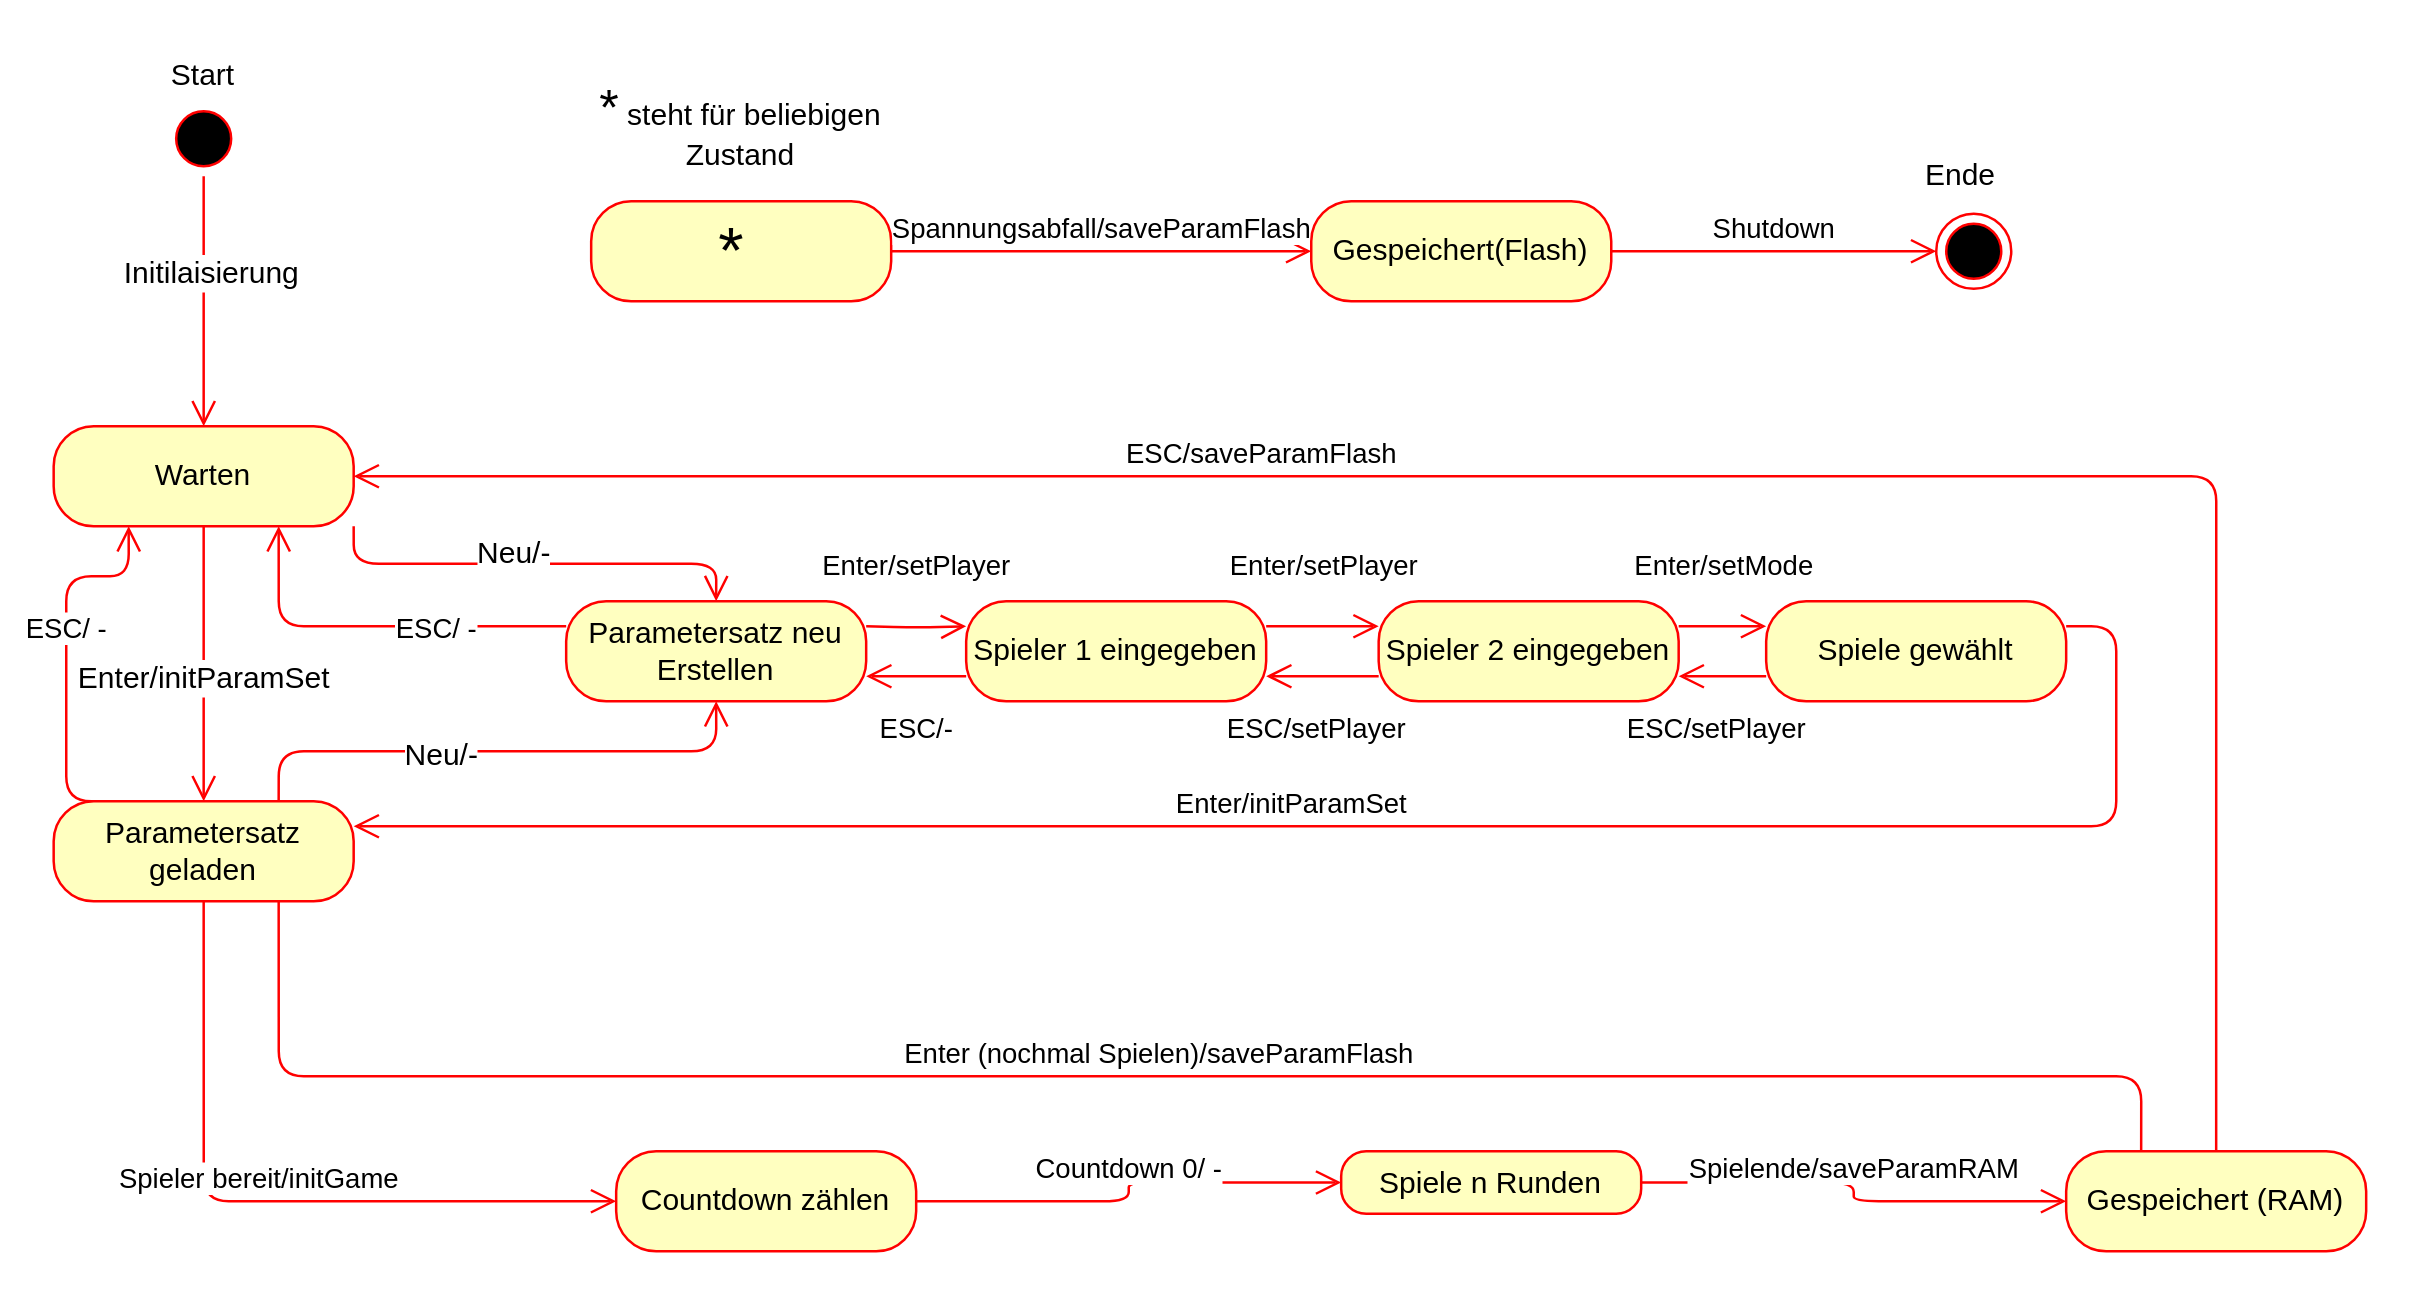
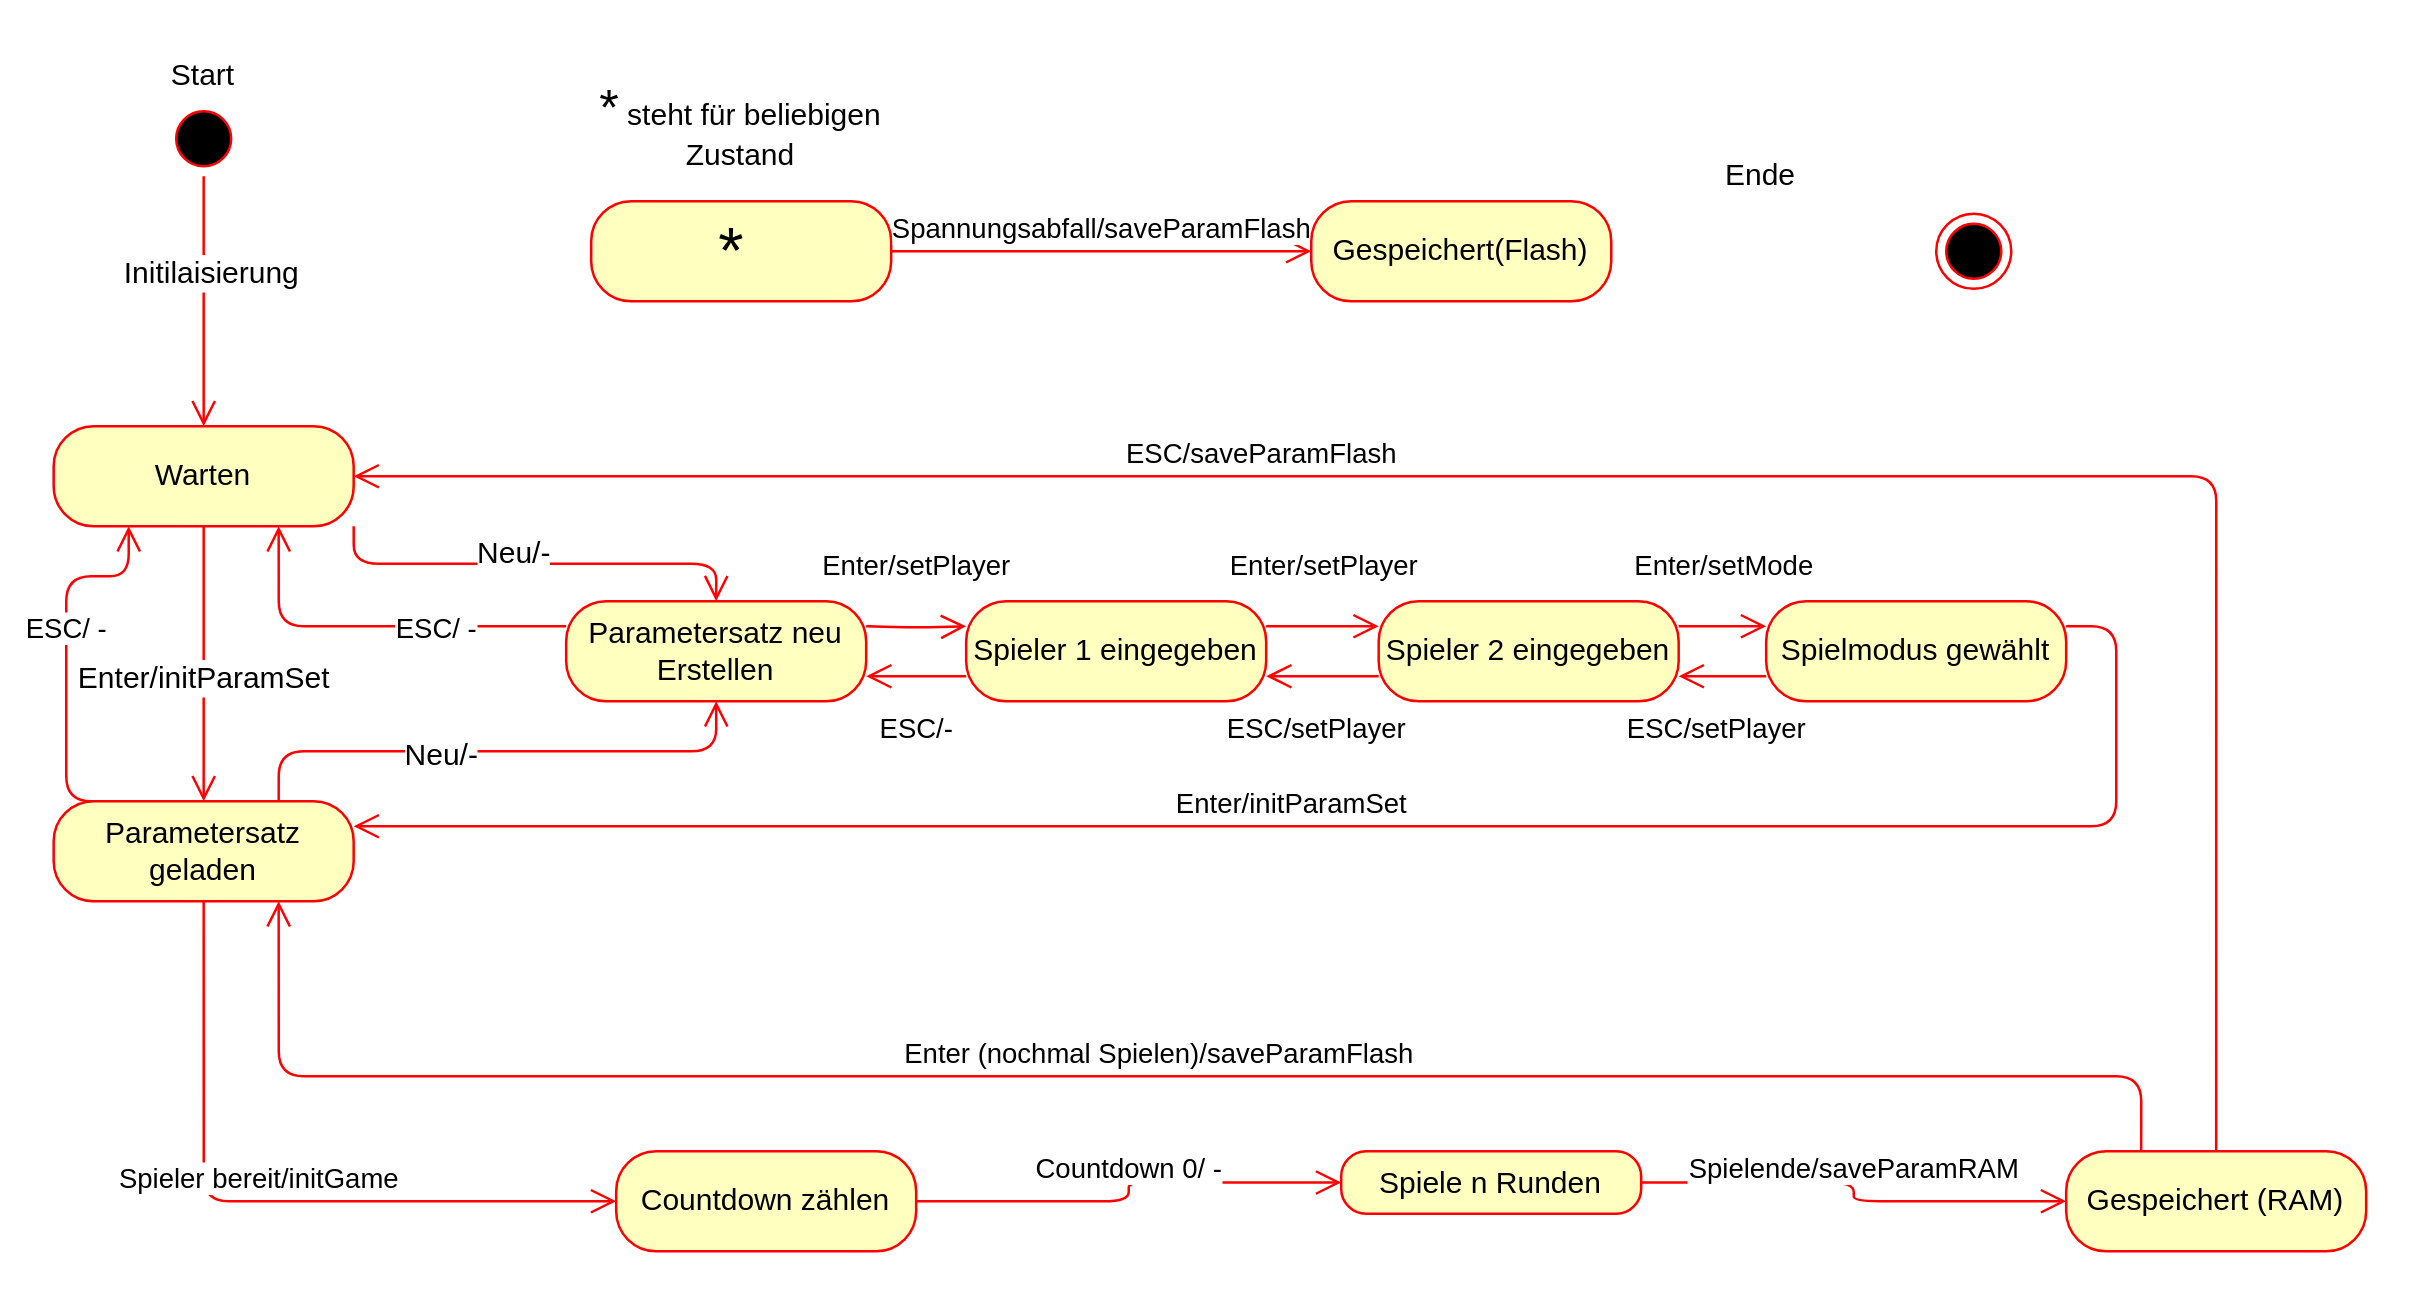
(1961, 176) -> (1761, 176)
(1770, 251) -> none
(1916, 651) -> (1916, 651)
(279, 908) -> (279, 910)
